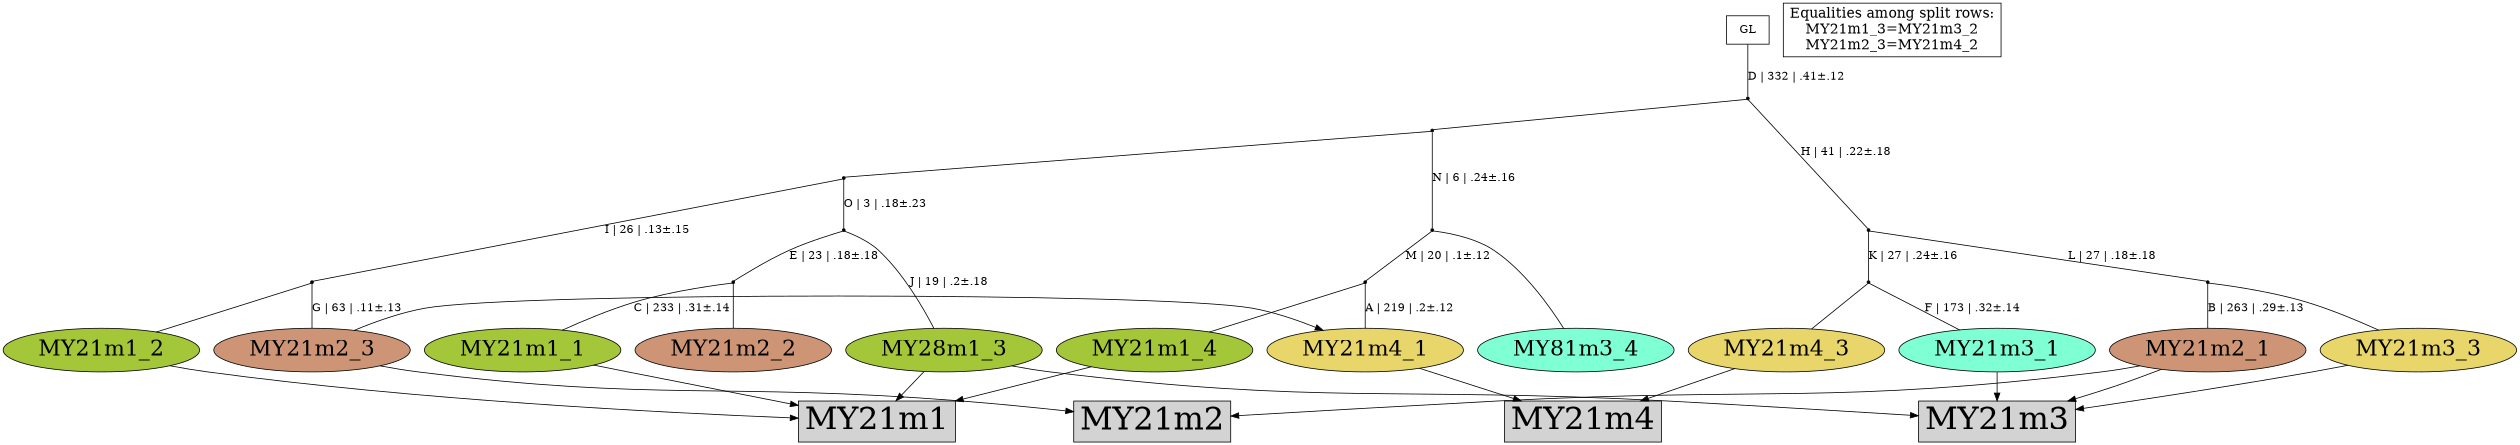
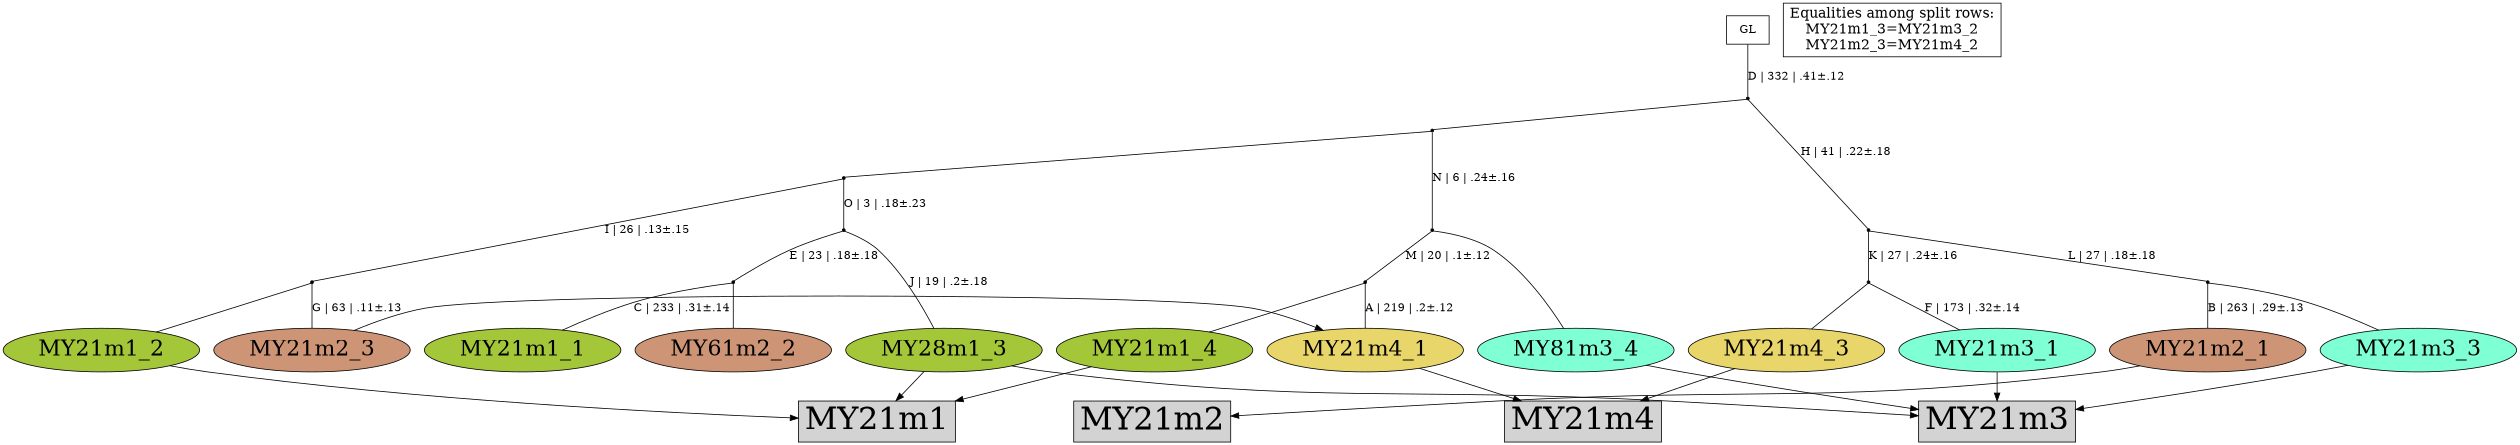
(733, 350) -> (733, 350)
(2418, 350) -> (2418, 350)
(692, 385) -> none
(2119, 385) -> (1778, 388)
(688, 391) -> none
